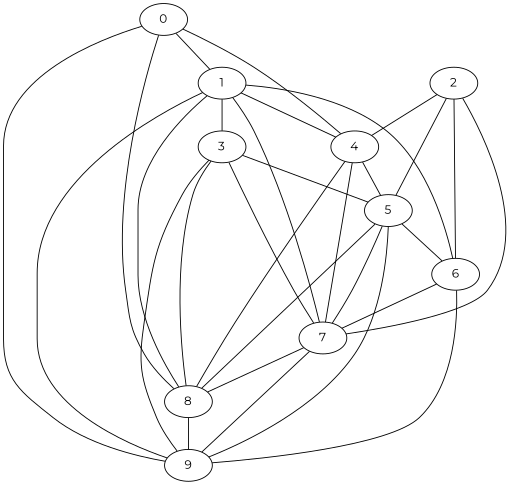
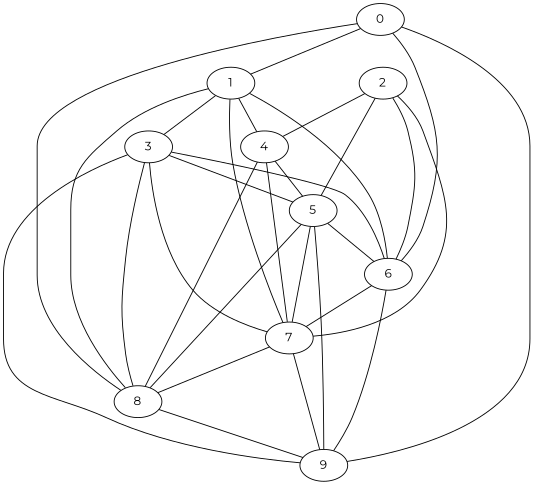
(266, 75) -> (437, 146)
none -> (296, 179)
(38, 271) -> none
